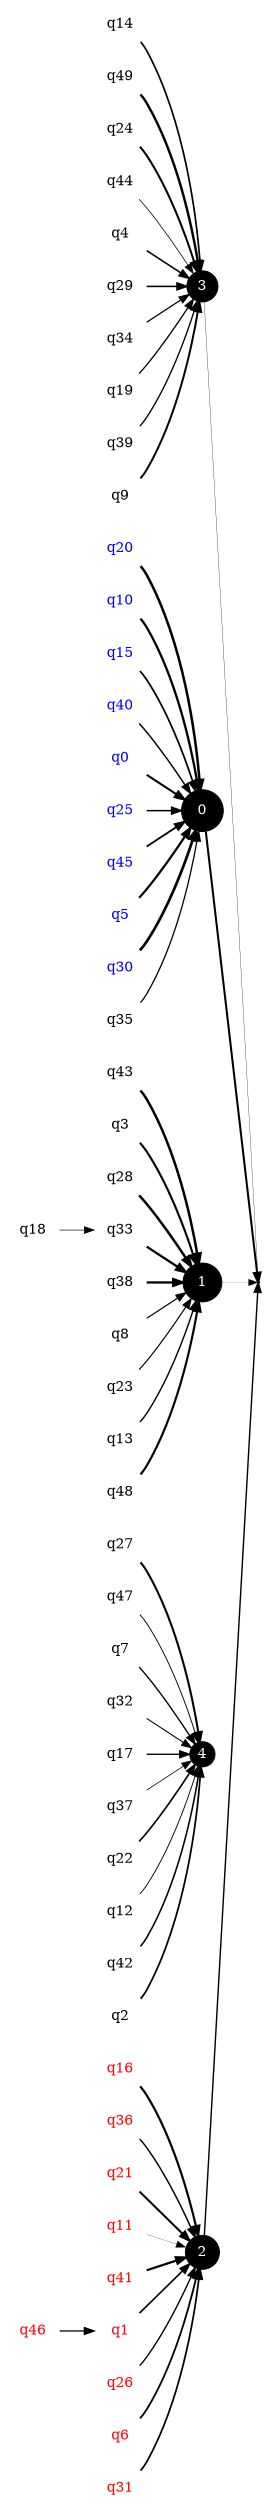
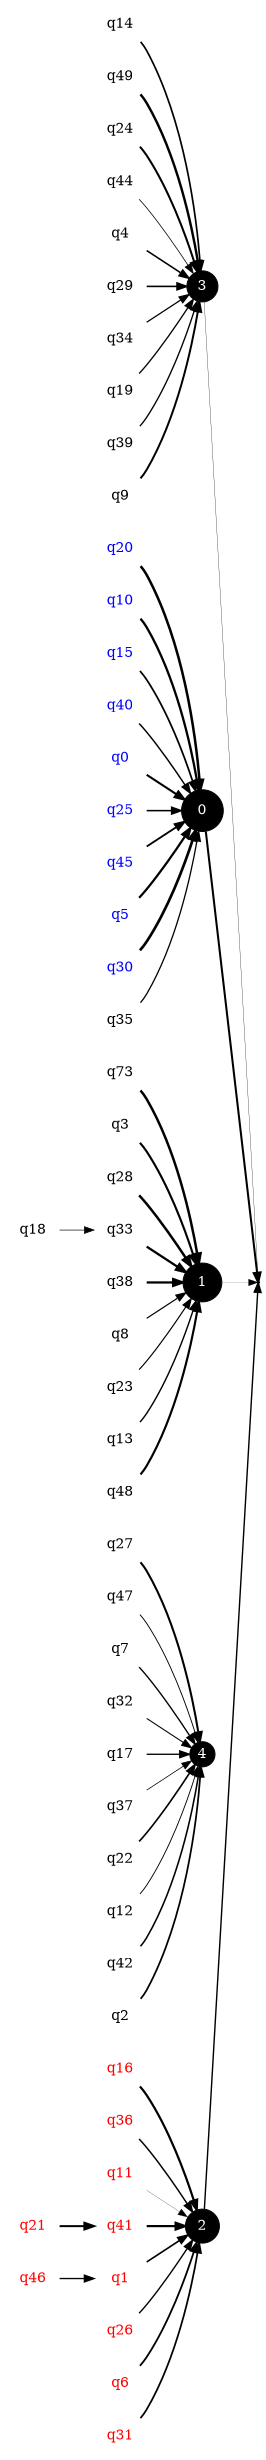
(120, 1073) -> (120, 1073)
(161, 2213) -> (72, 2226)
